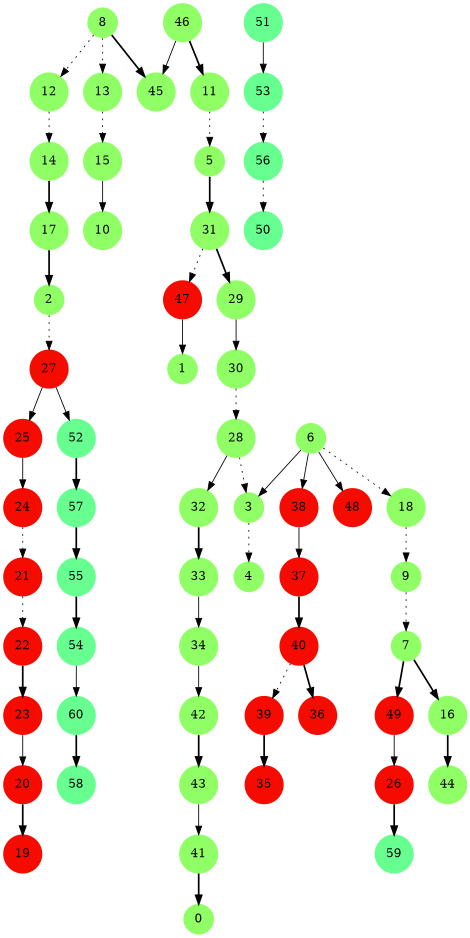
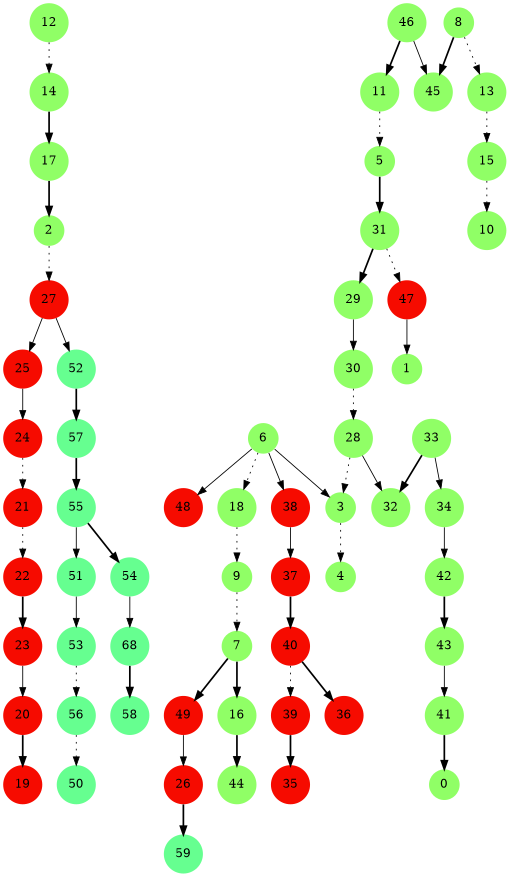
(80, 52) -> none
(103, 192) -> (487, 192)
none -> (76, 538)
(199, 538) -> (413, 469)
(76, 715) -> (130, 646)
